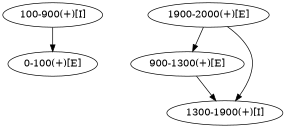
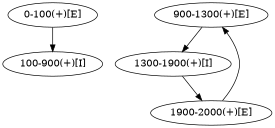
(53, 36) -> (53, 36)
(252, 58) -> (190, 86)
